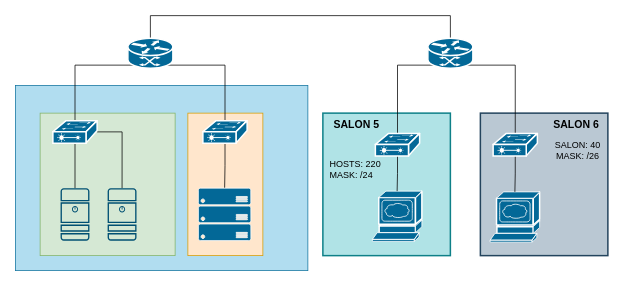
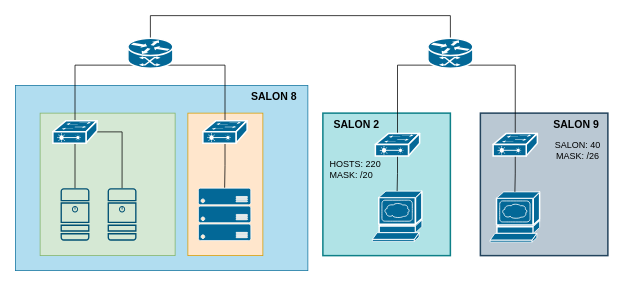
none -> (274, 96)
(357, 124) -> (357, 124)
(576, 124) -> (576, 124)
(356, 169) -> (356, 169)
